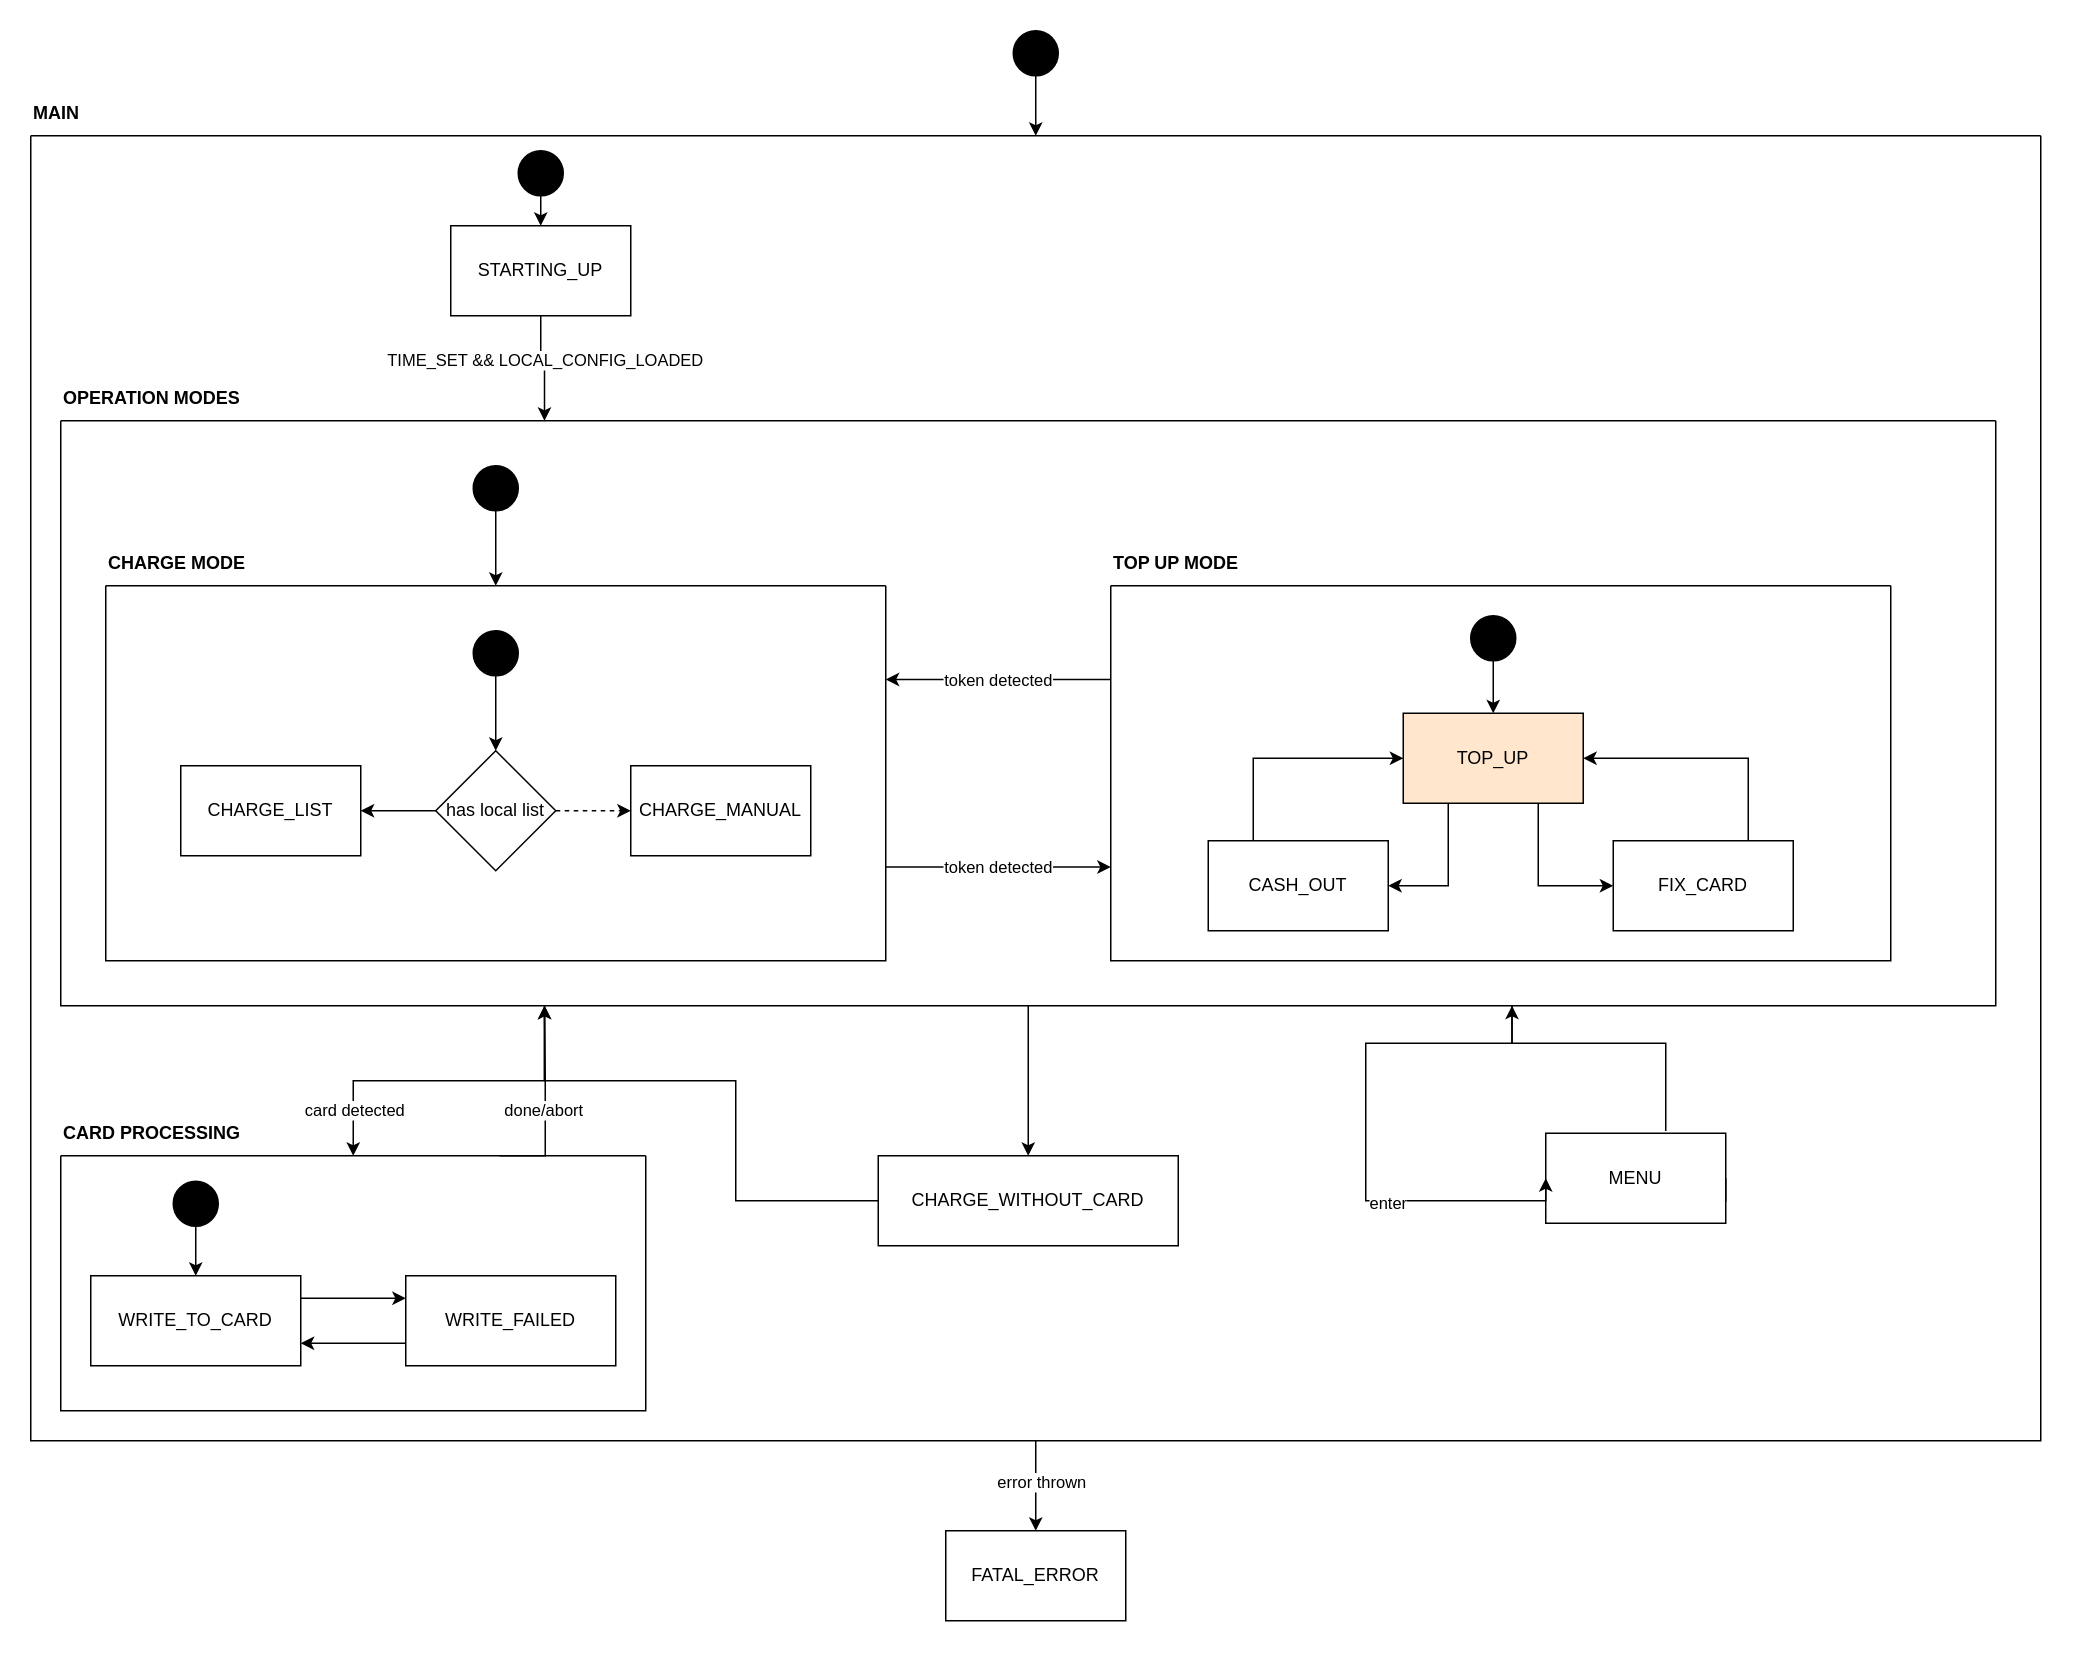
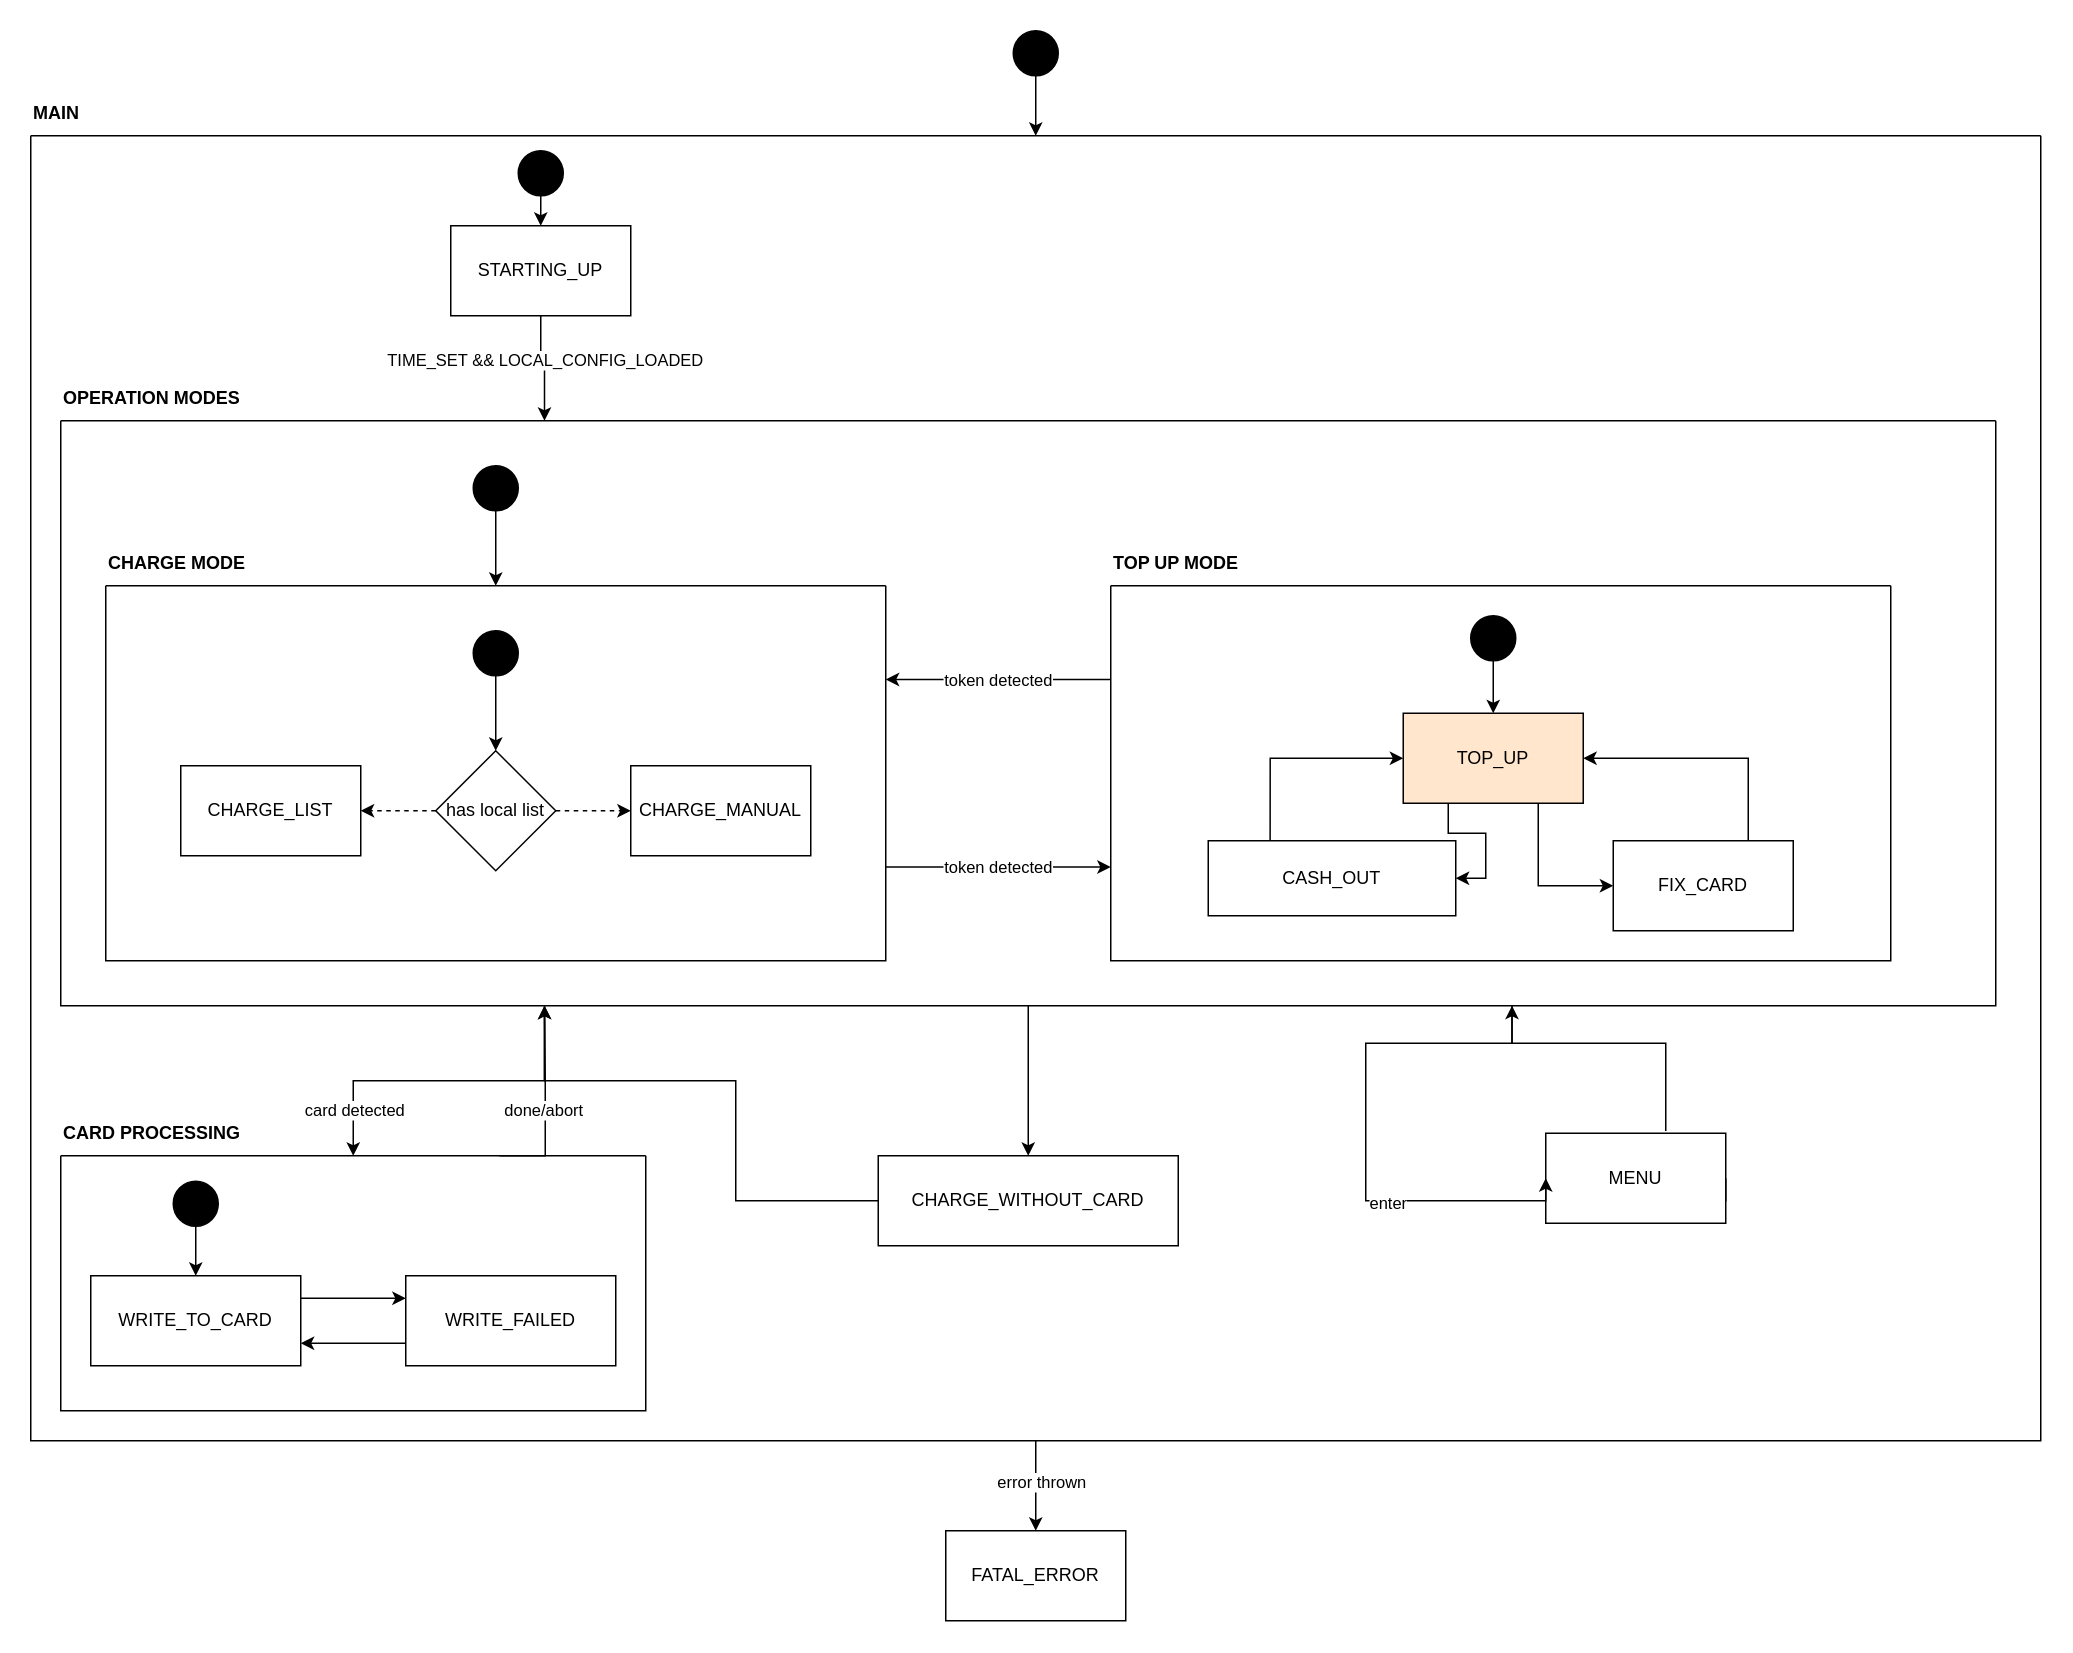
(402, 811) -> (402, 811)
(1298, 886) -> (1332, 878)
